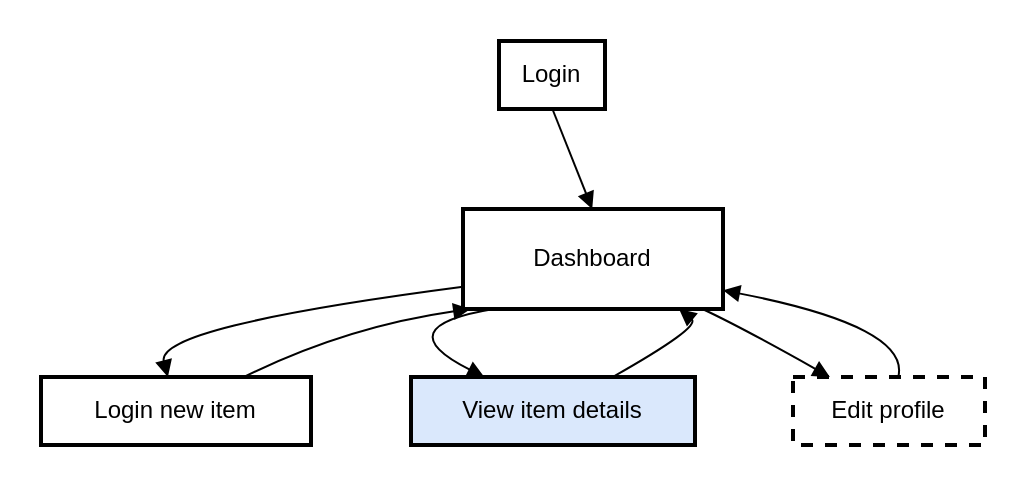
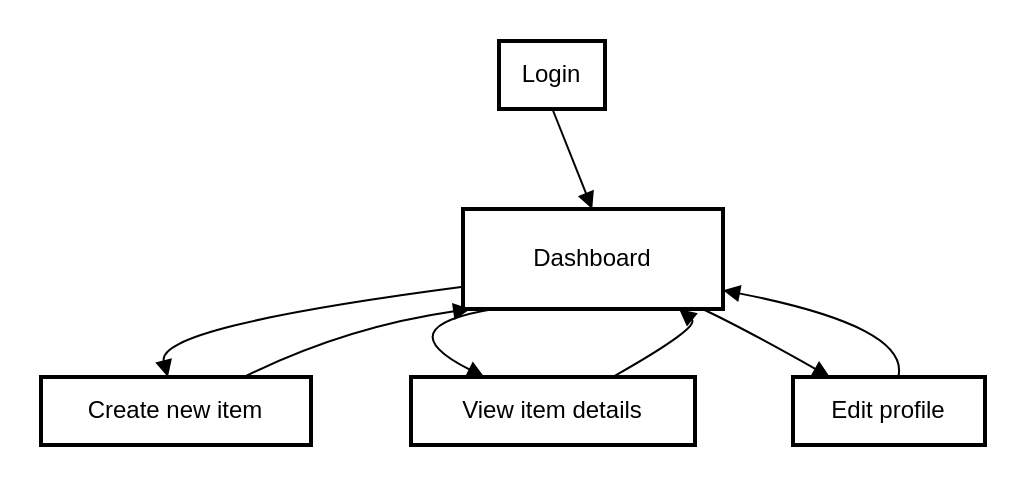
(176, 411) -> (176, 411)
(553, 411) -> (553, 411)
(889, 411) -> (889, 411)
